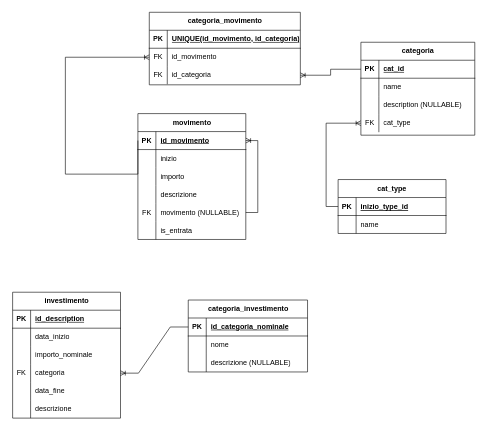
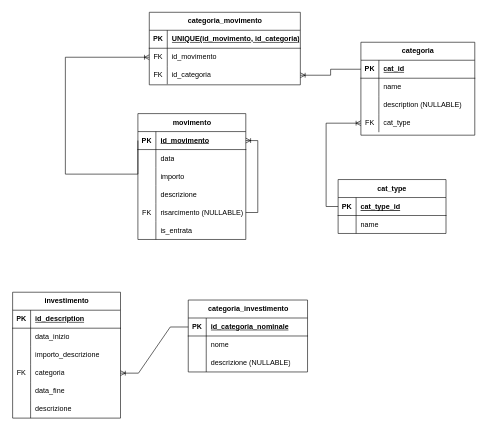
(170, 159) -> (169, 159)
(385, 207) -> (382, 207)
(199, 213) -> (203, 213)
(65, 356) -> (71, 356)
